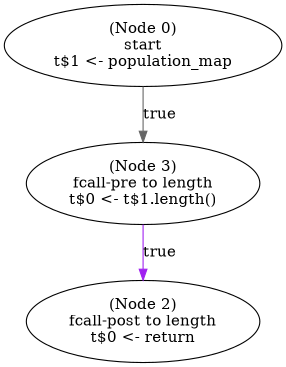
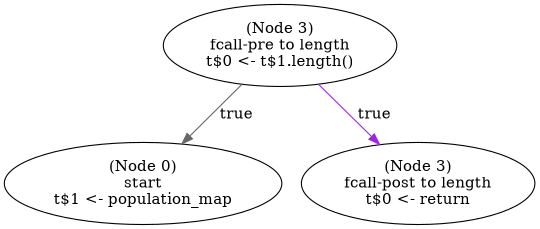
(143, 109) -> (216, 110)
(143, 321) -> (418, 183)
